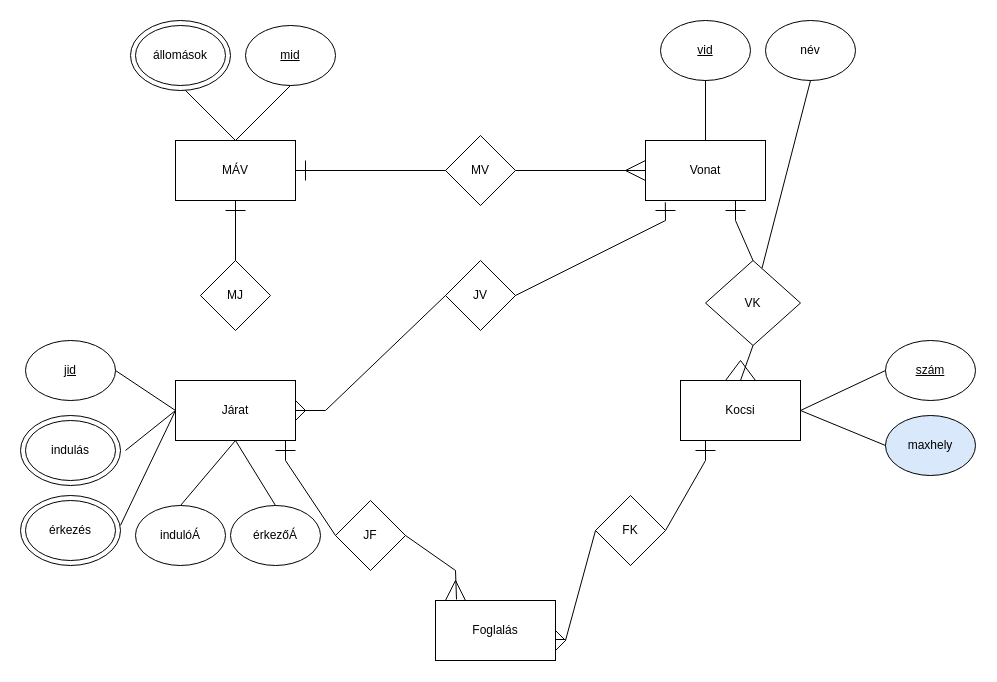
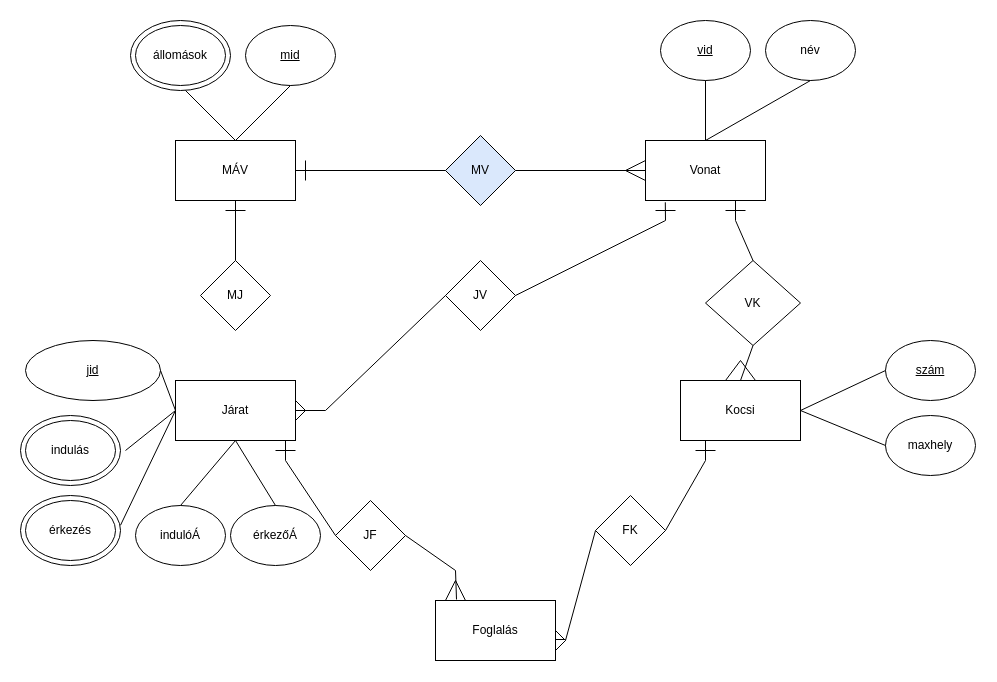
(481, 171) -> (481, 171)
(786, 174) -> (759, 110)
(71, 371) -> (93, 371)
(931, 446) -> (931, 446)
